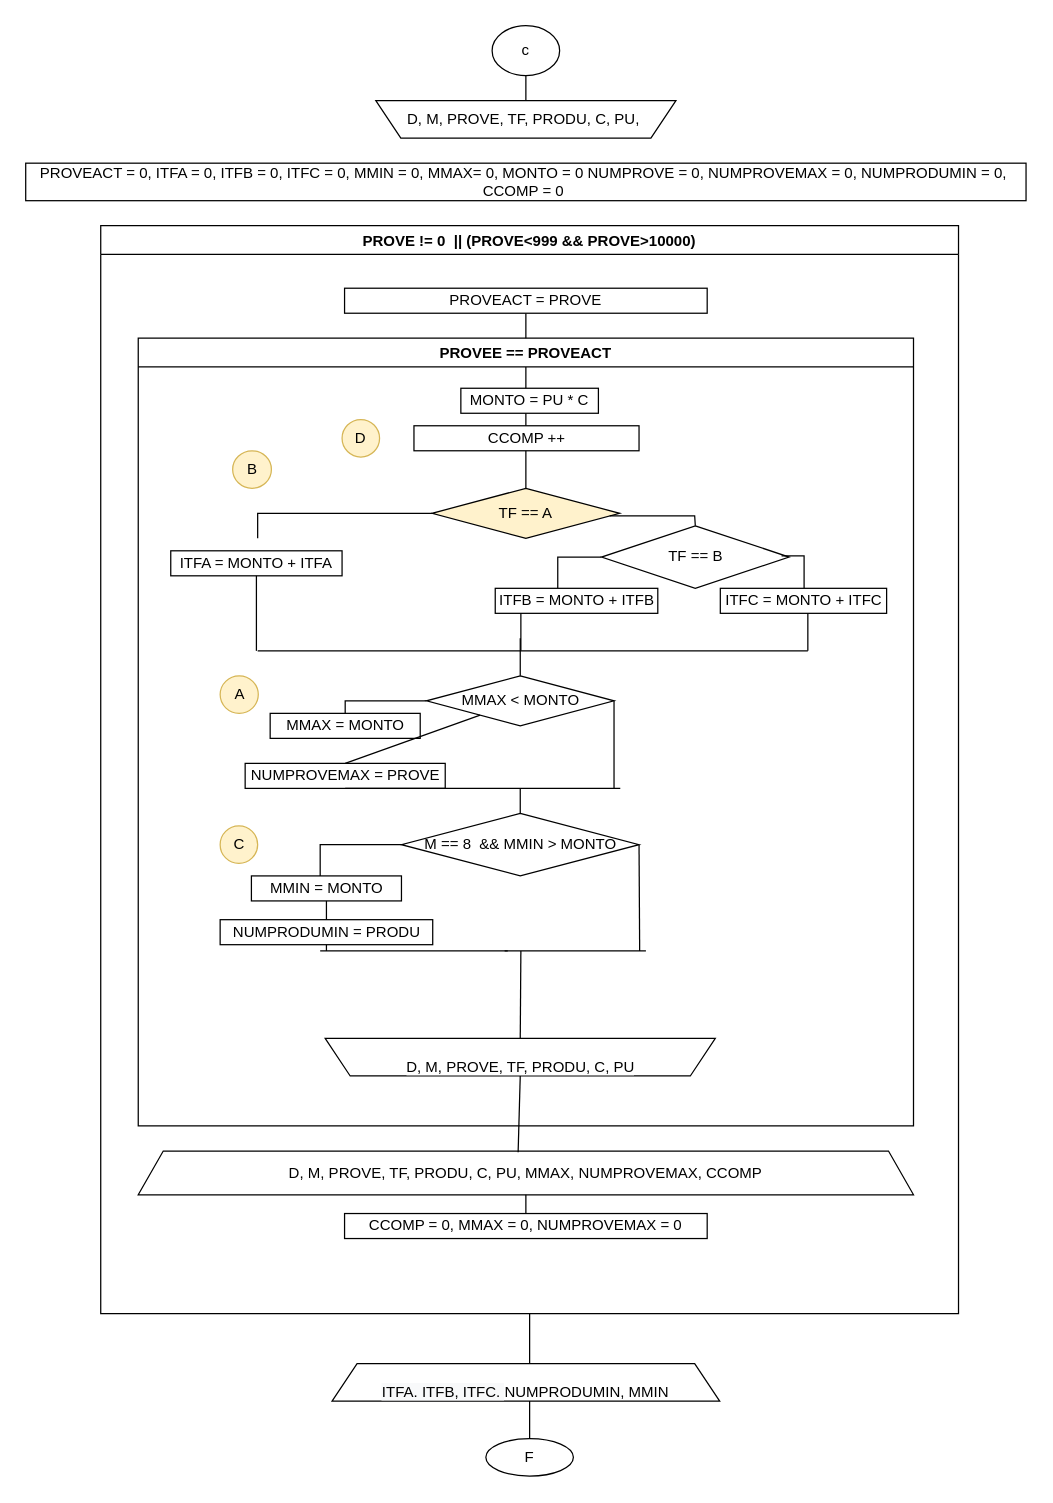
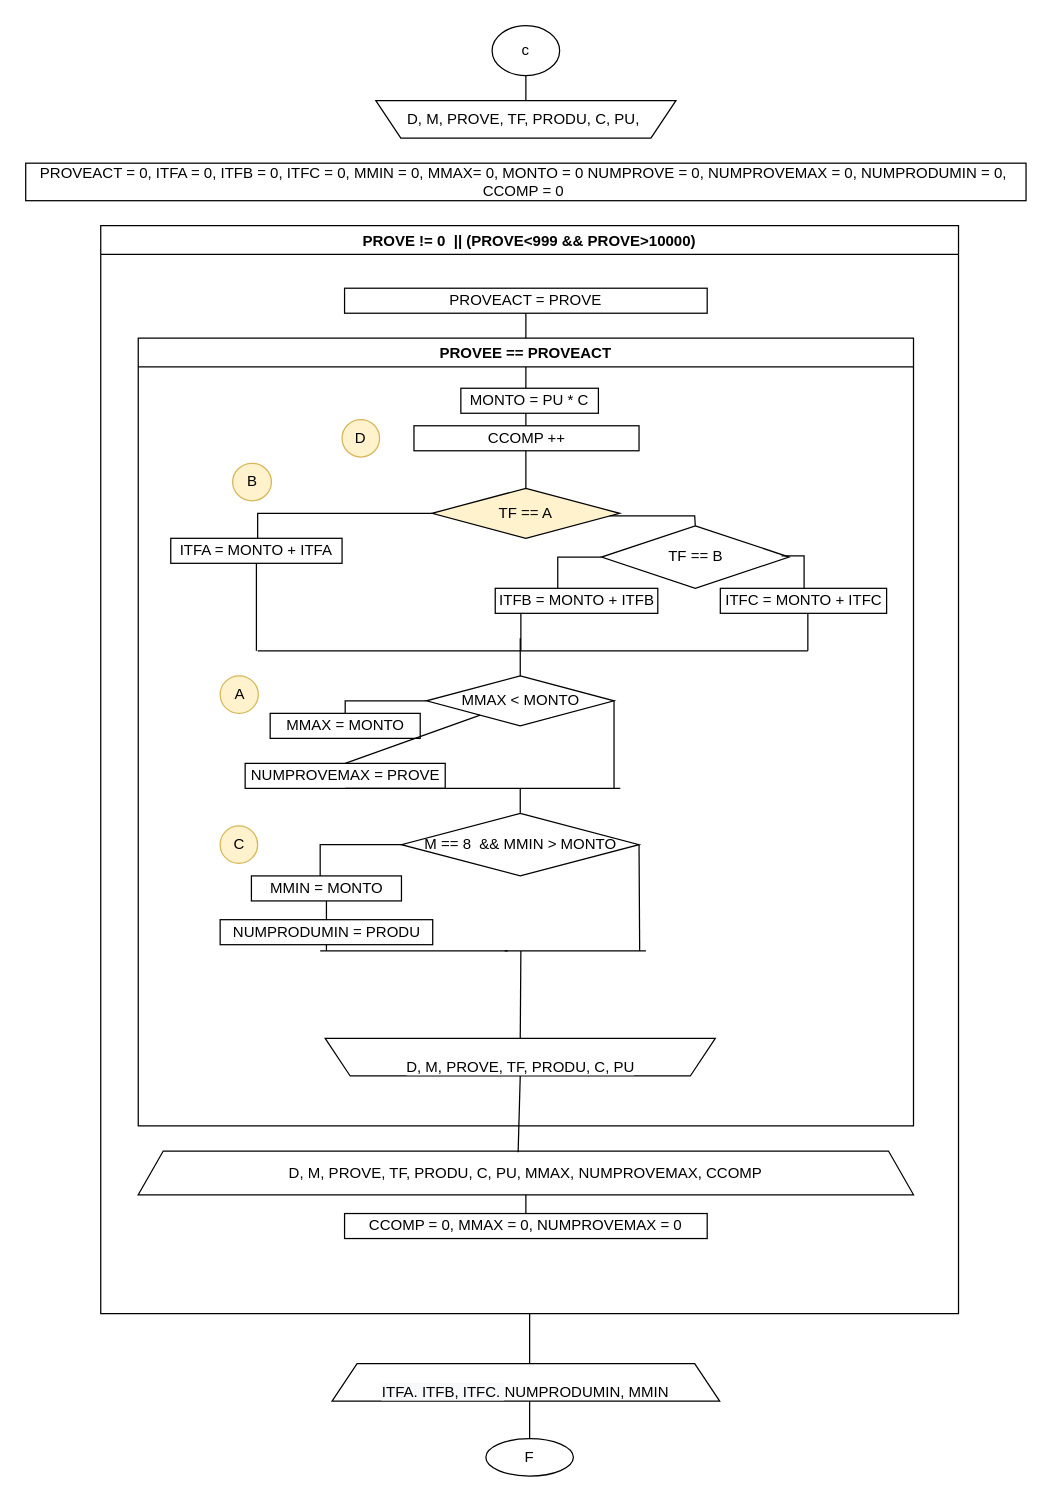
(252, 469) -> (252, 482)
(256, 563) -> (256, 551)
